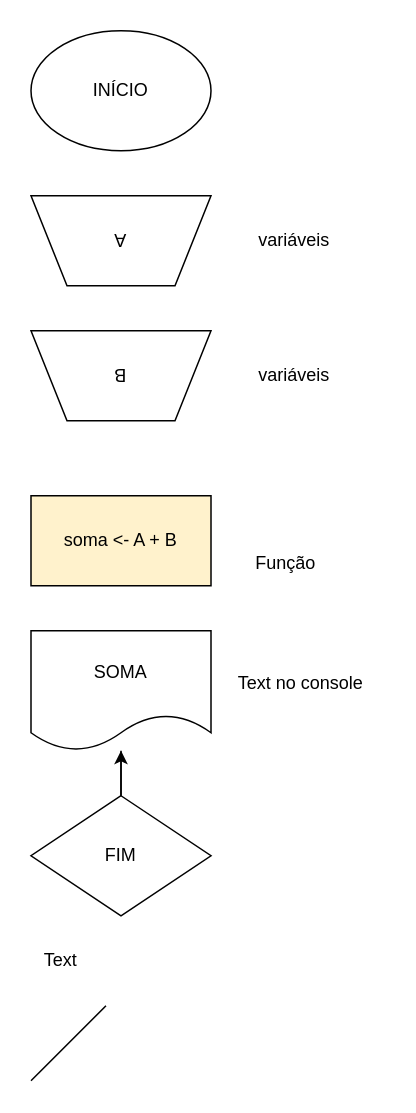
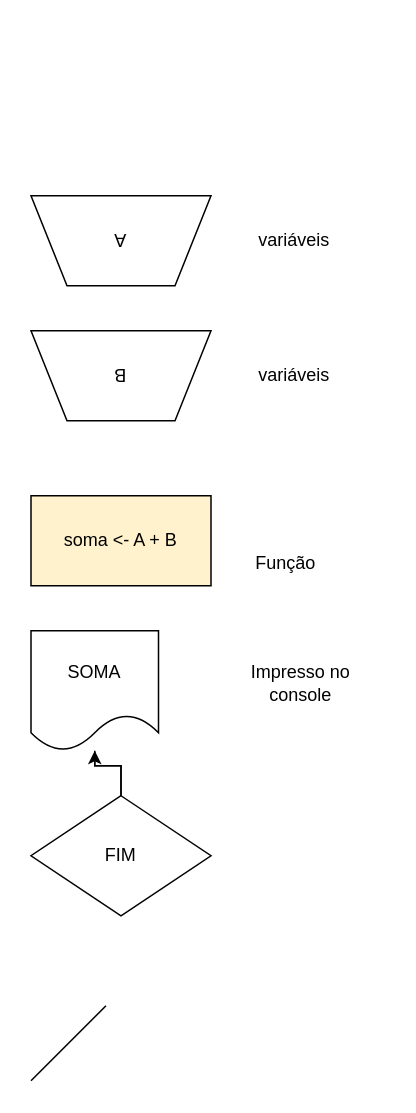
(121, 91) -> none
(301, 683) -> (301, 683)
(121, 691) -> (95, 691)
(61, 961) -> none
